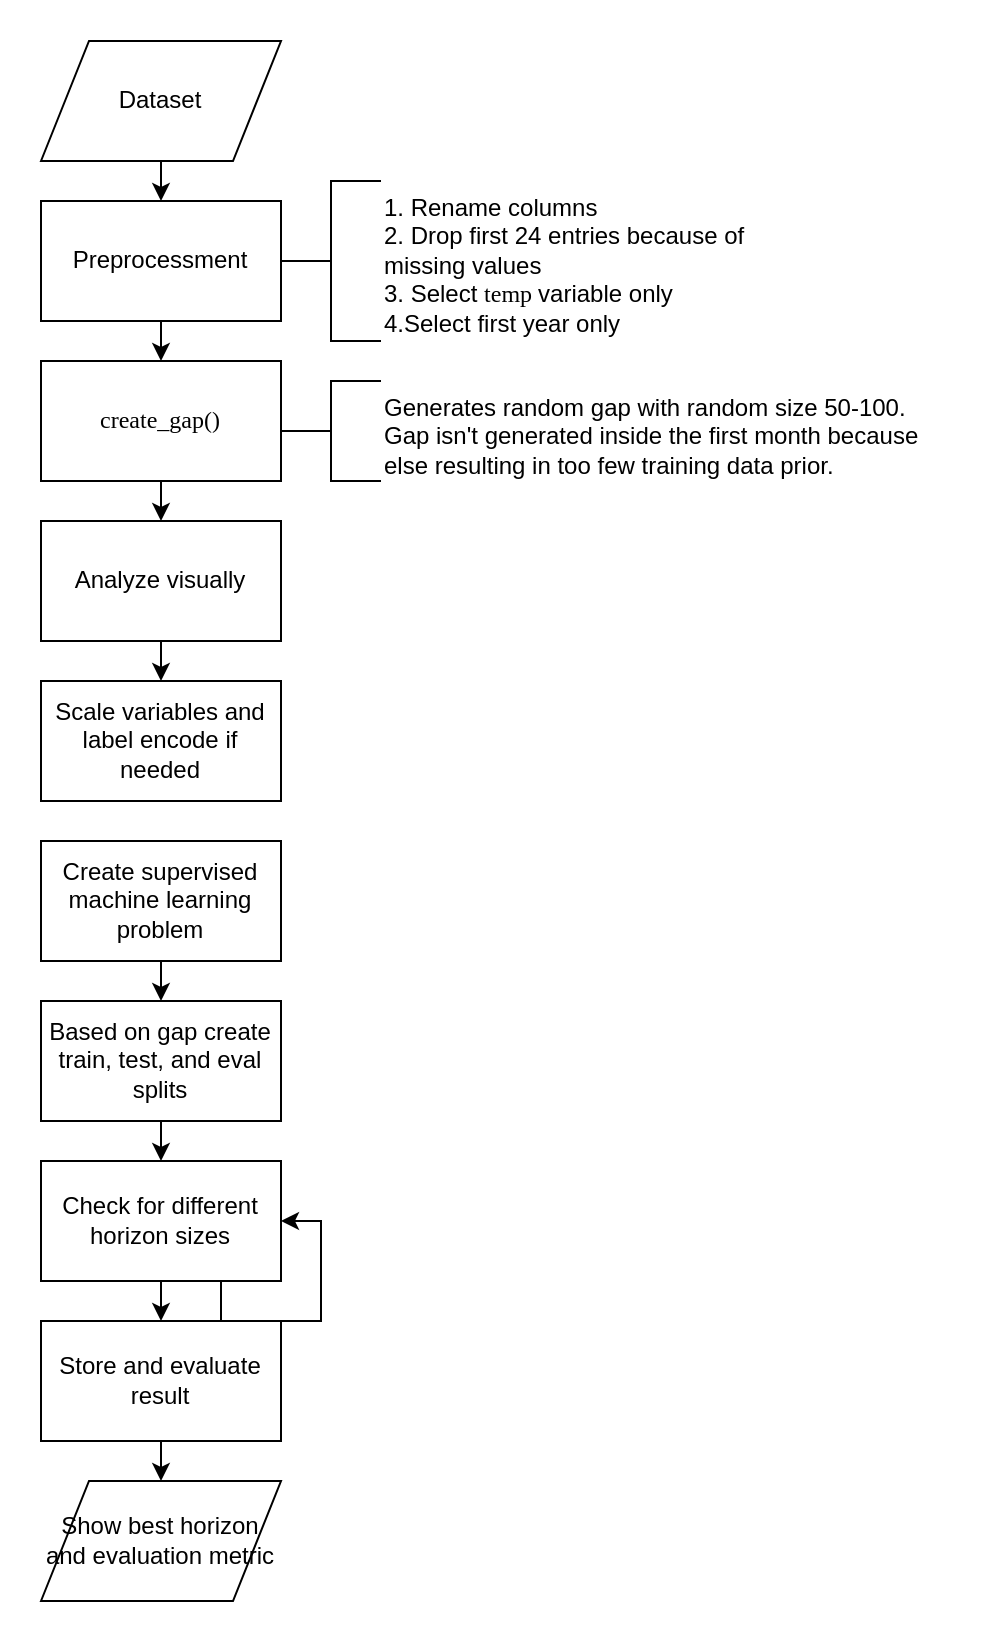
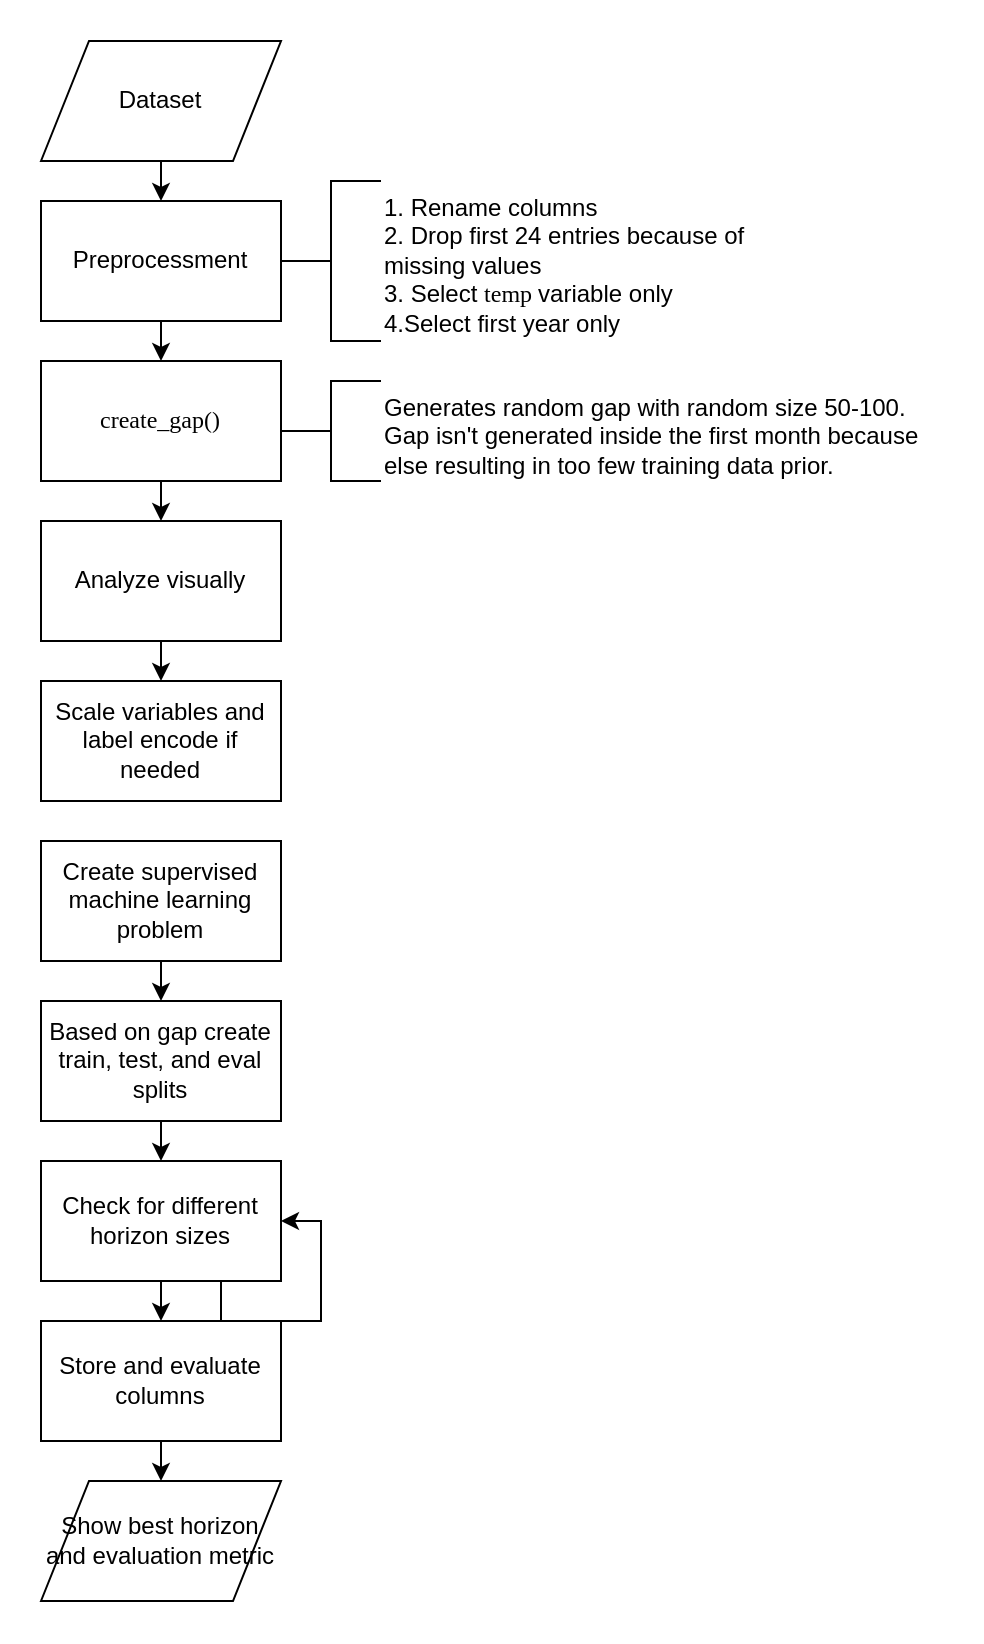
(161, 1381) -> (161, 1381)
